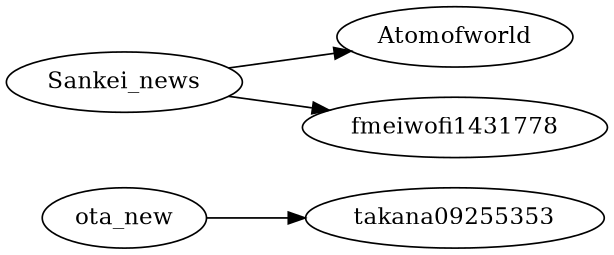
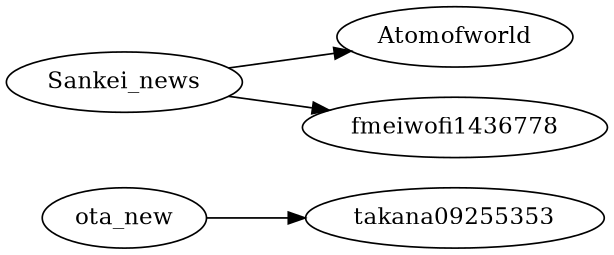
(455, 127) -> (455, 127)
